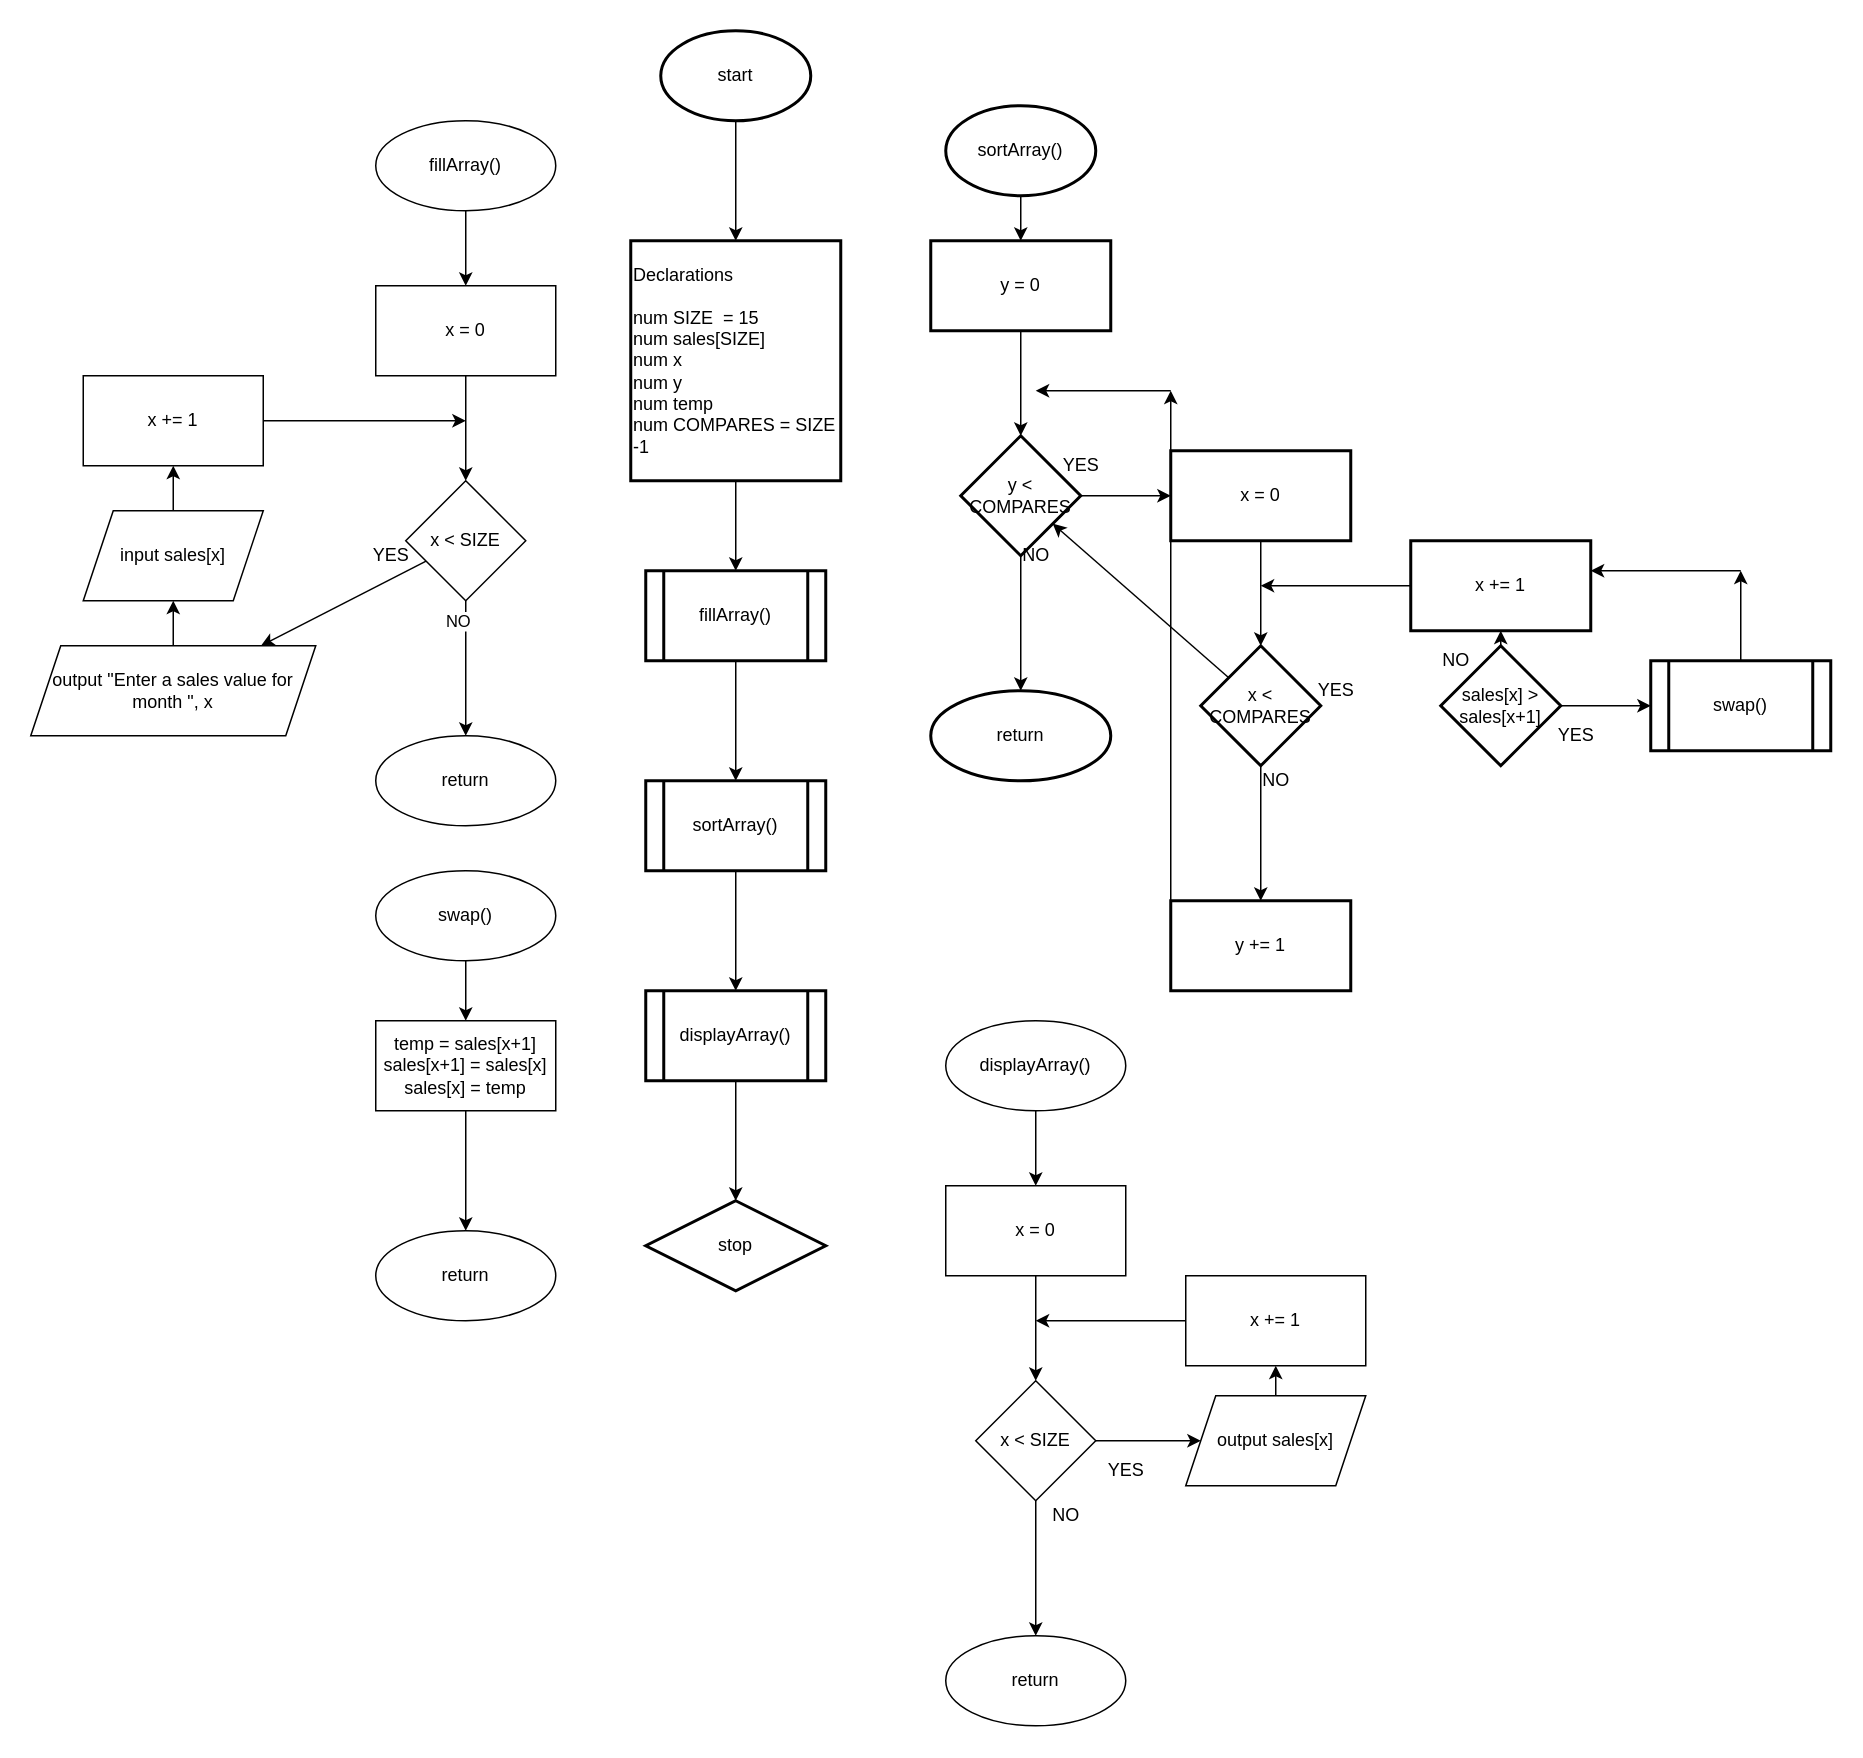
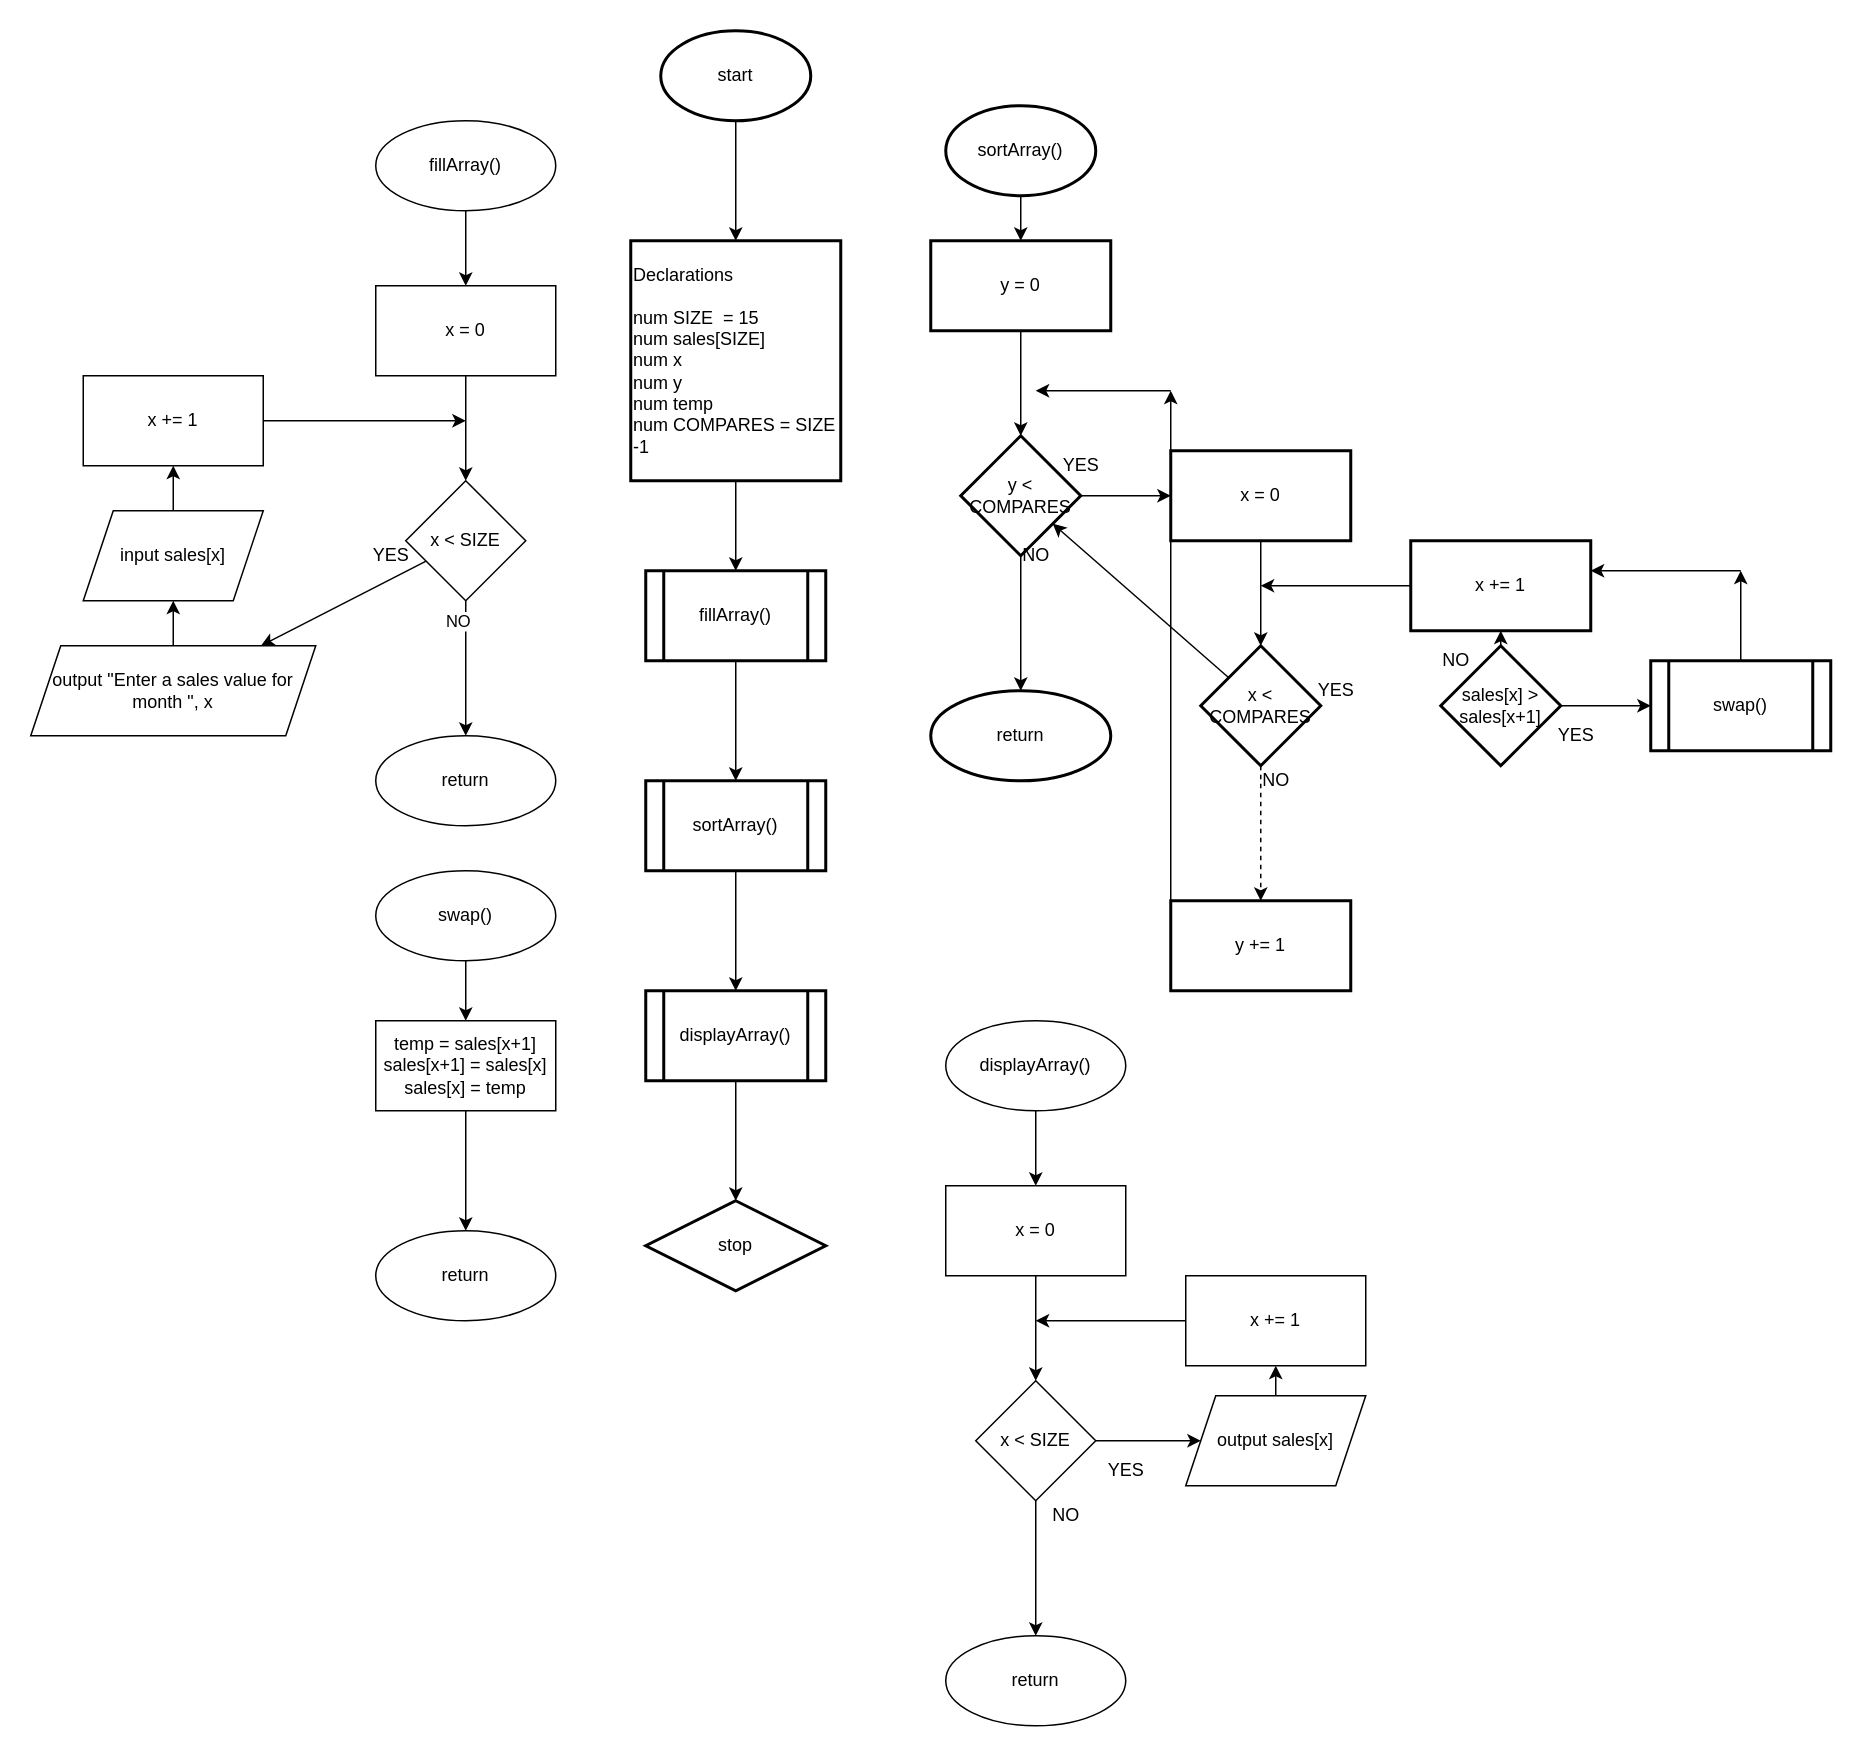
(1261, 829) -> (1261, 829)
